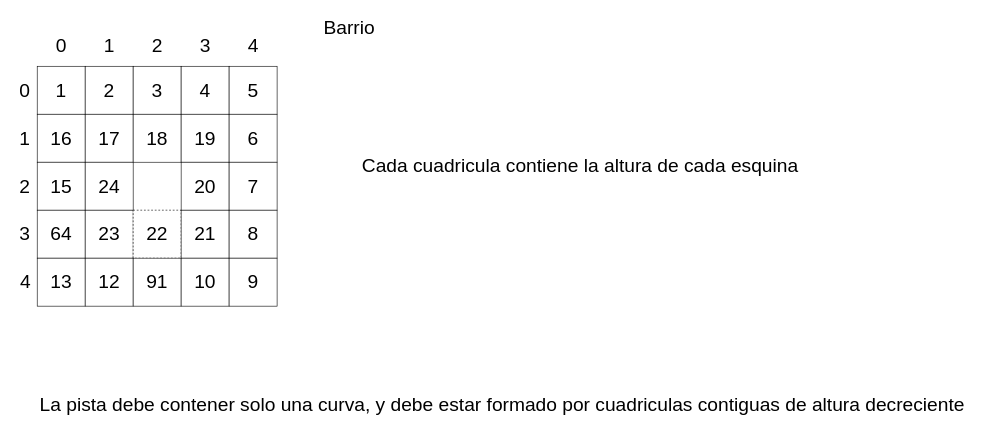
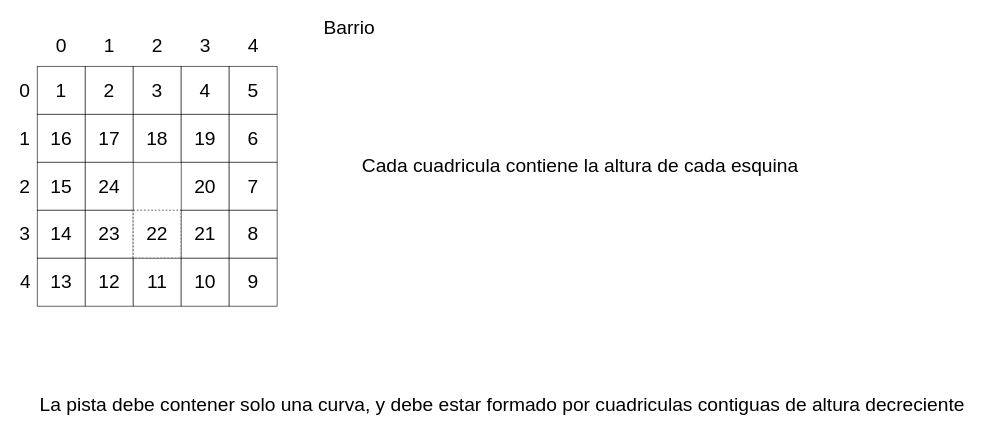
(61, 234) -> (61, 234)
(157, 282) -> (157, 282)
